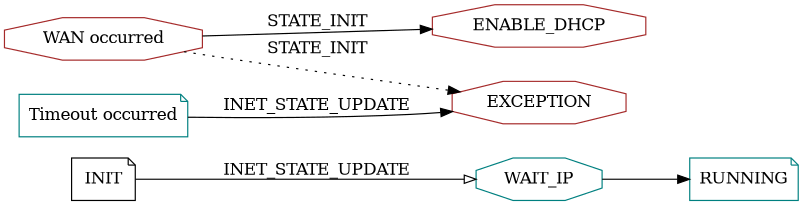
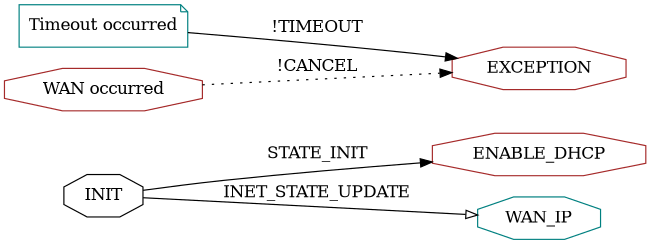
(311, 33) -> (281, 175)
(317, 49) -> (317, 67)
(317, 106) -> (317, 28)
(103, 179) -> (103, 196)
(539, 179) -> (539, 218)
(744, 179) -> none
